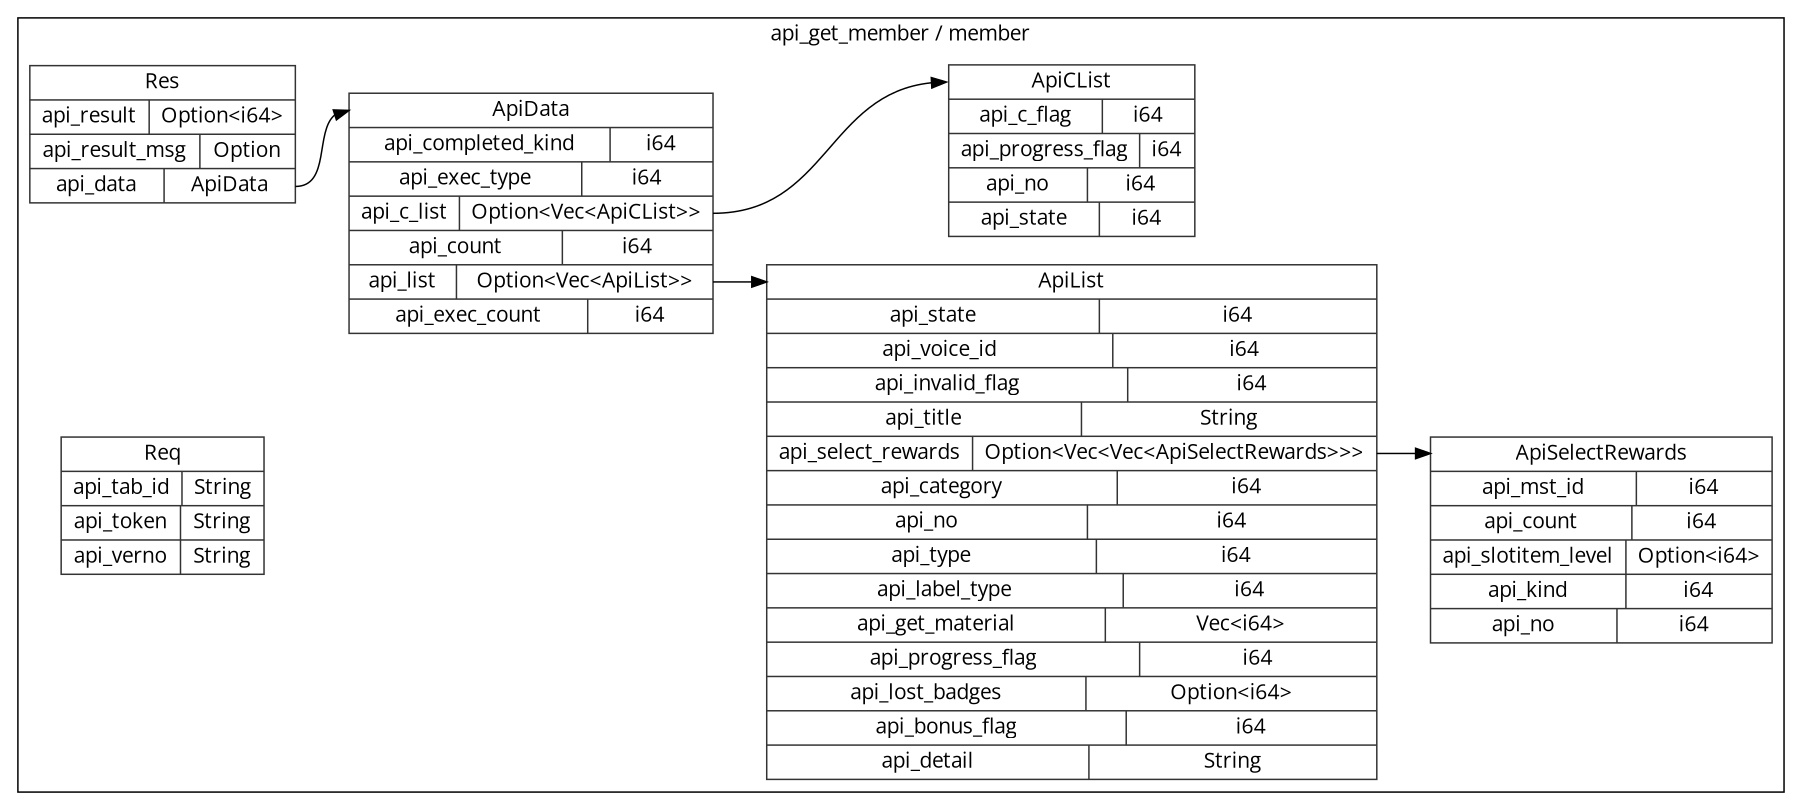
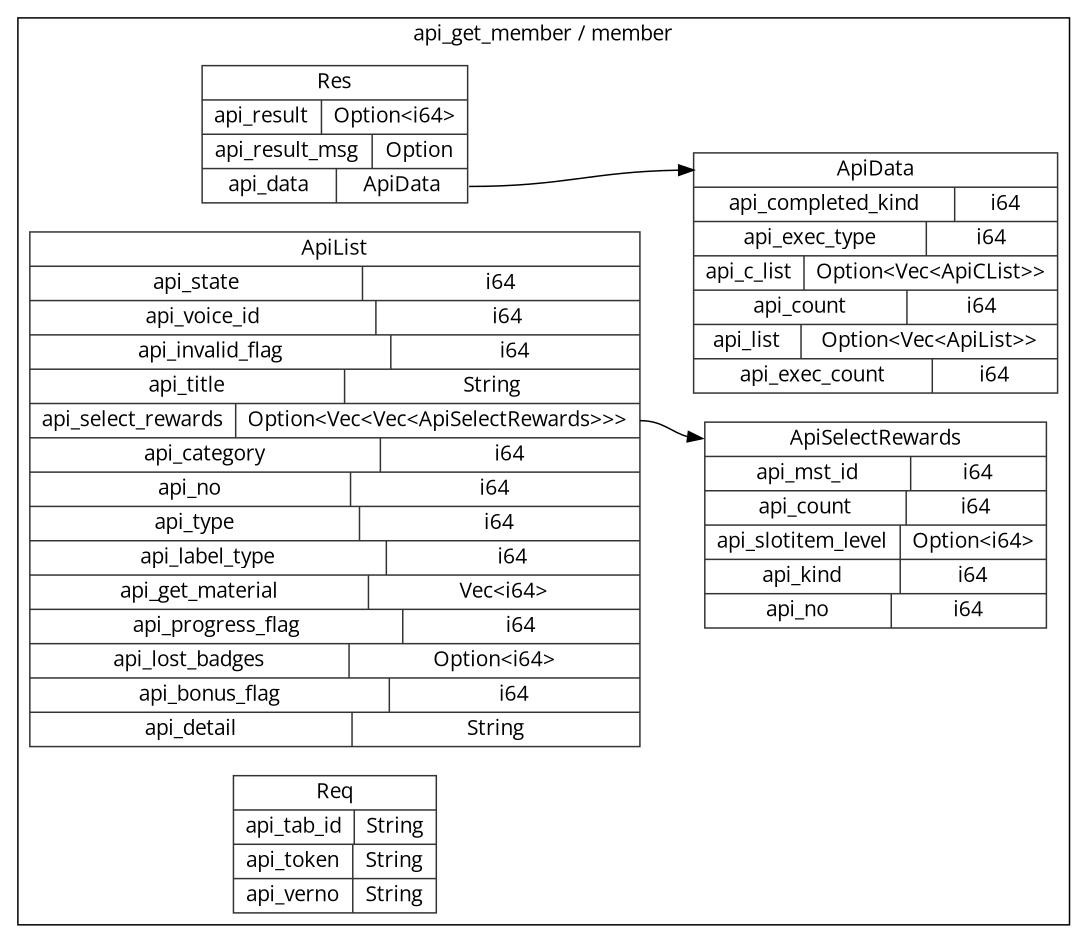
(1072, 151) -> none
(732, 282) -> none
